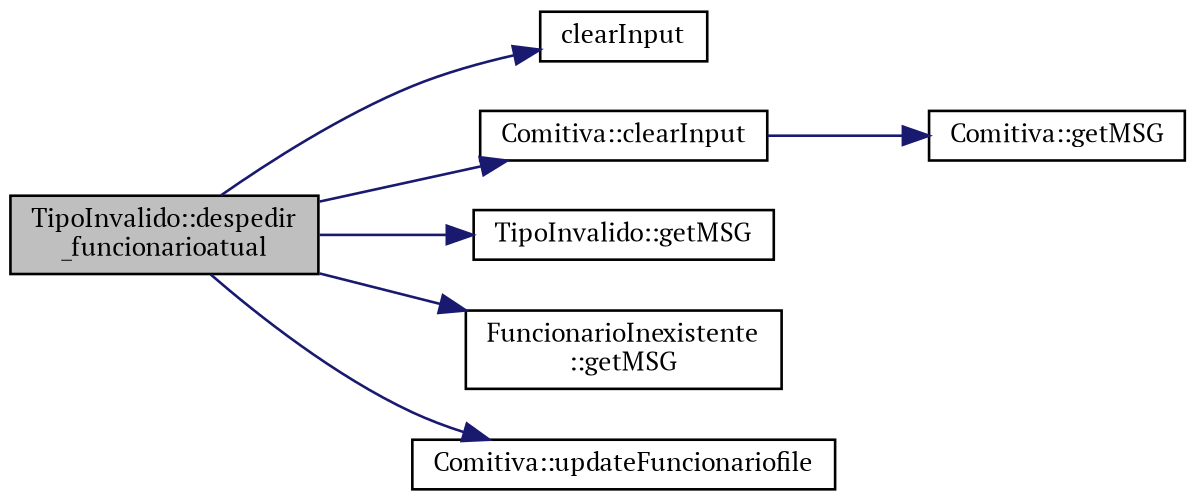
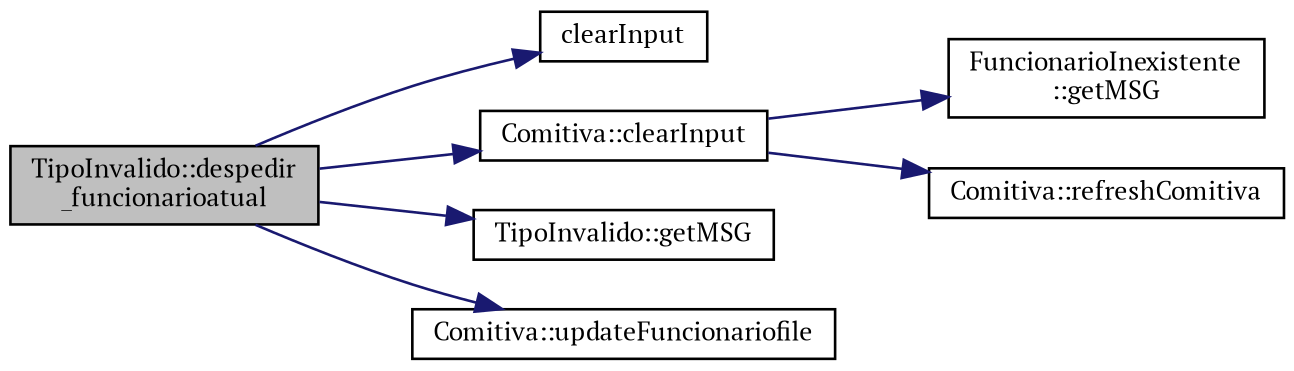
(1057, 136) -> (1107, 193)
(380, 289) -> (845, 109)
